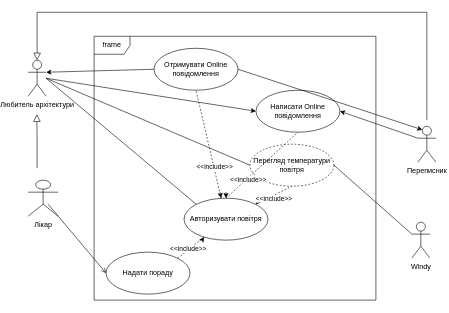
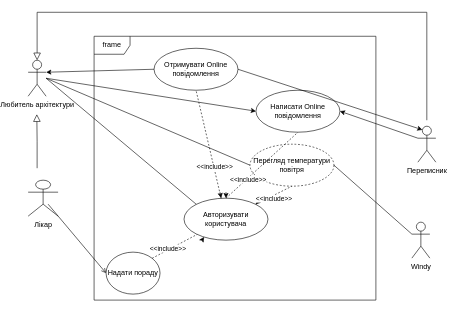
(226, 219) -> (226, 219)
(148, 273) -> (133, 273)
